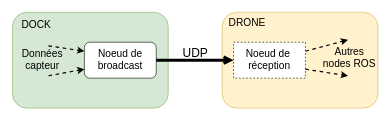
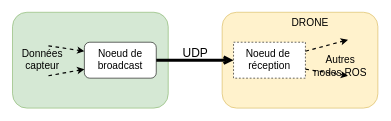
(248, 24) -> (311, 24)
(36, 25) -> none
(350, 58) -> (341, 67)
